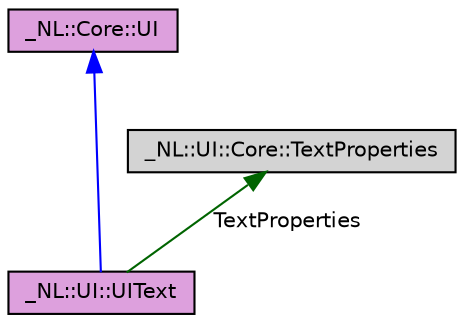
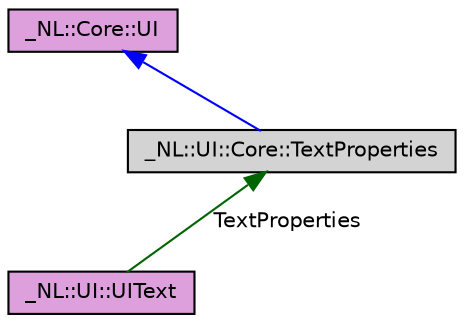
(98, 172) -> (202, 97)
